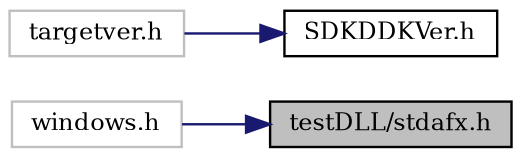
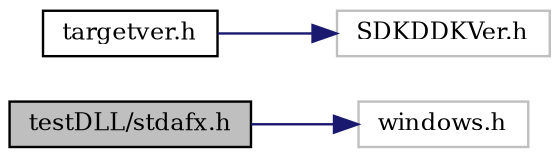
(97, 33) -> (130, 33)
(391, 33) -> (443, 33)
(214, 124) -> (292, 124)
